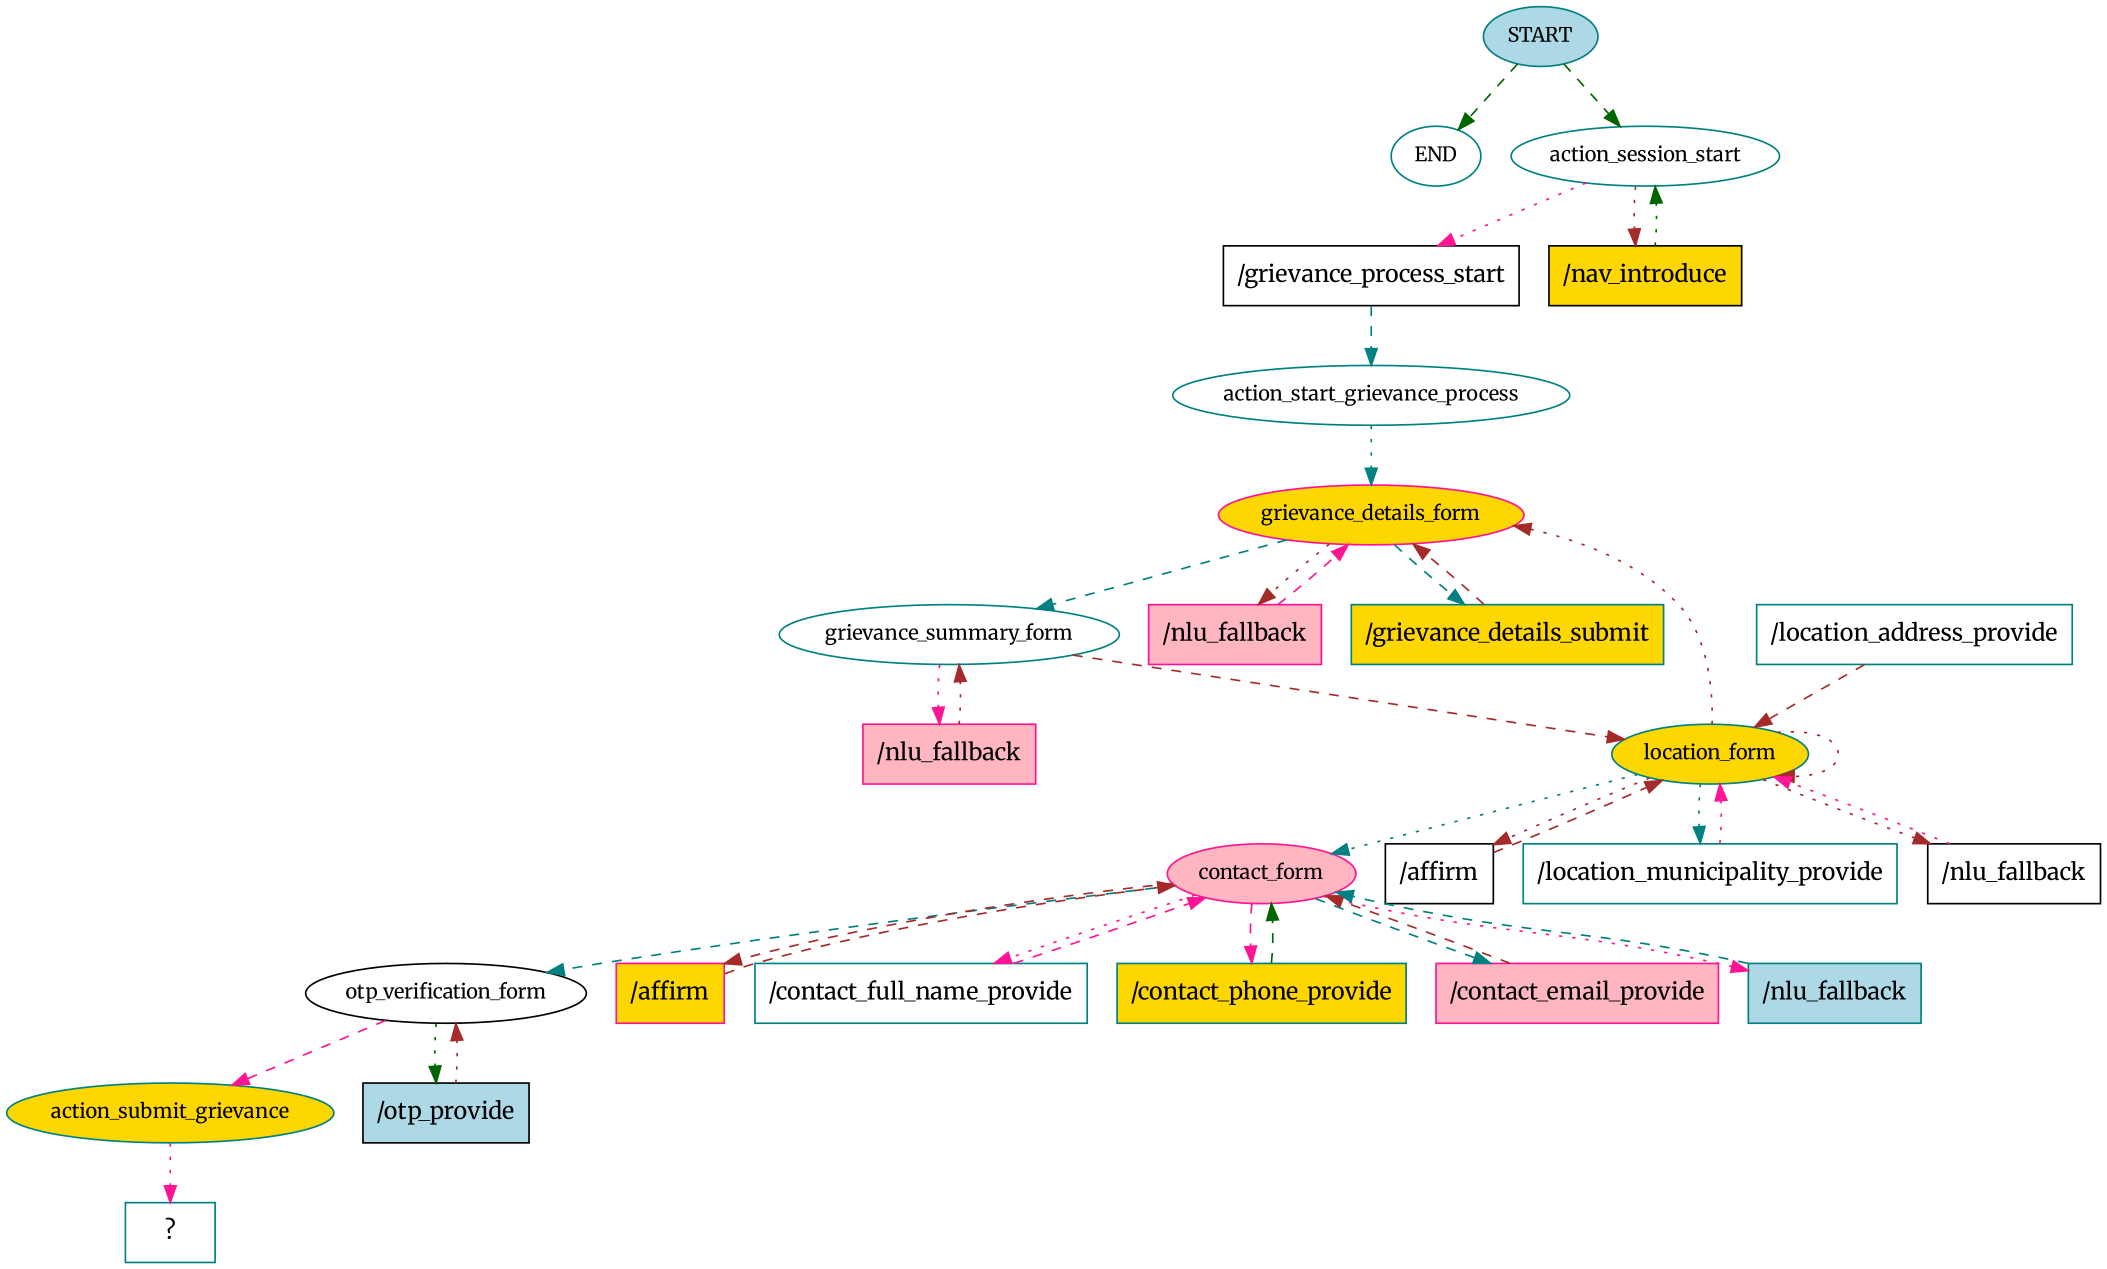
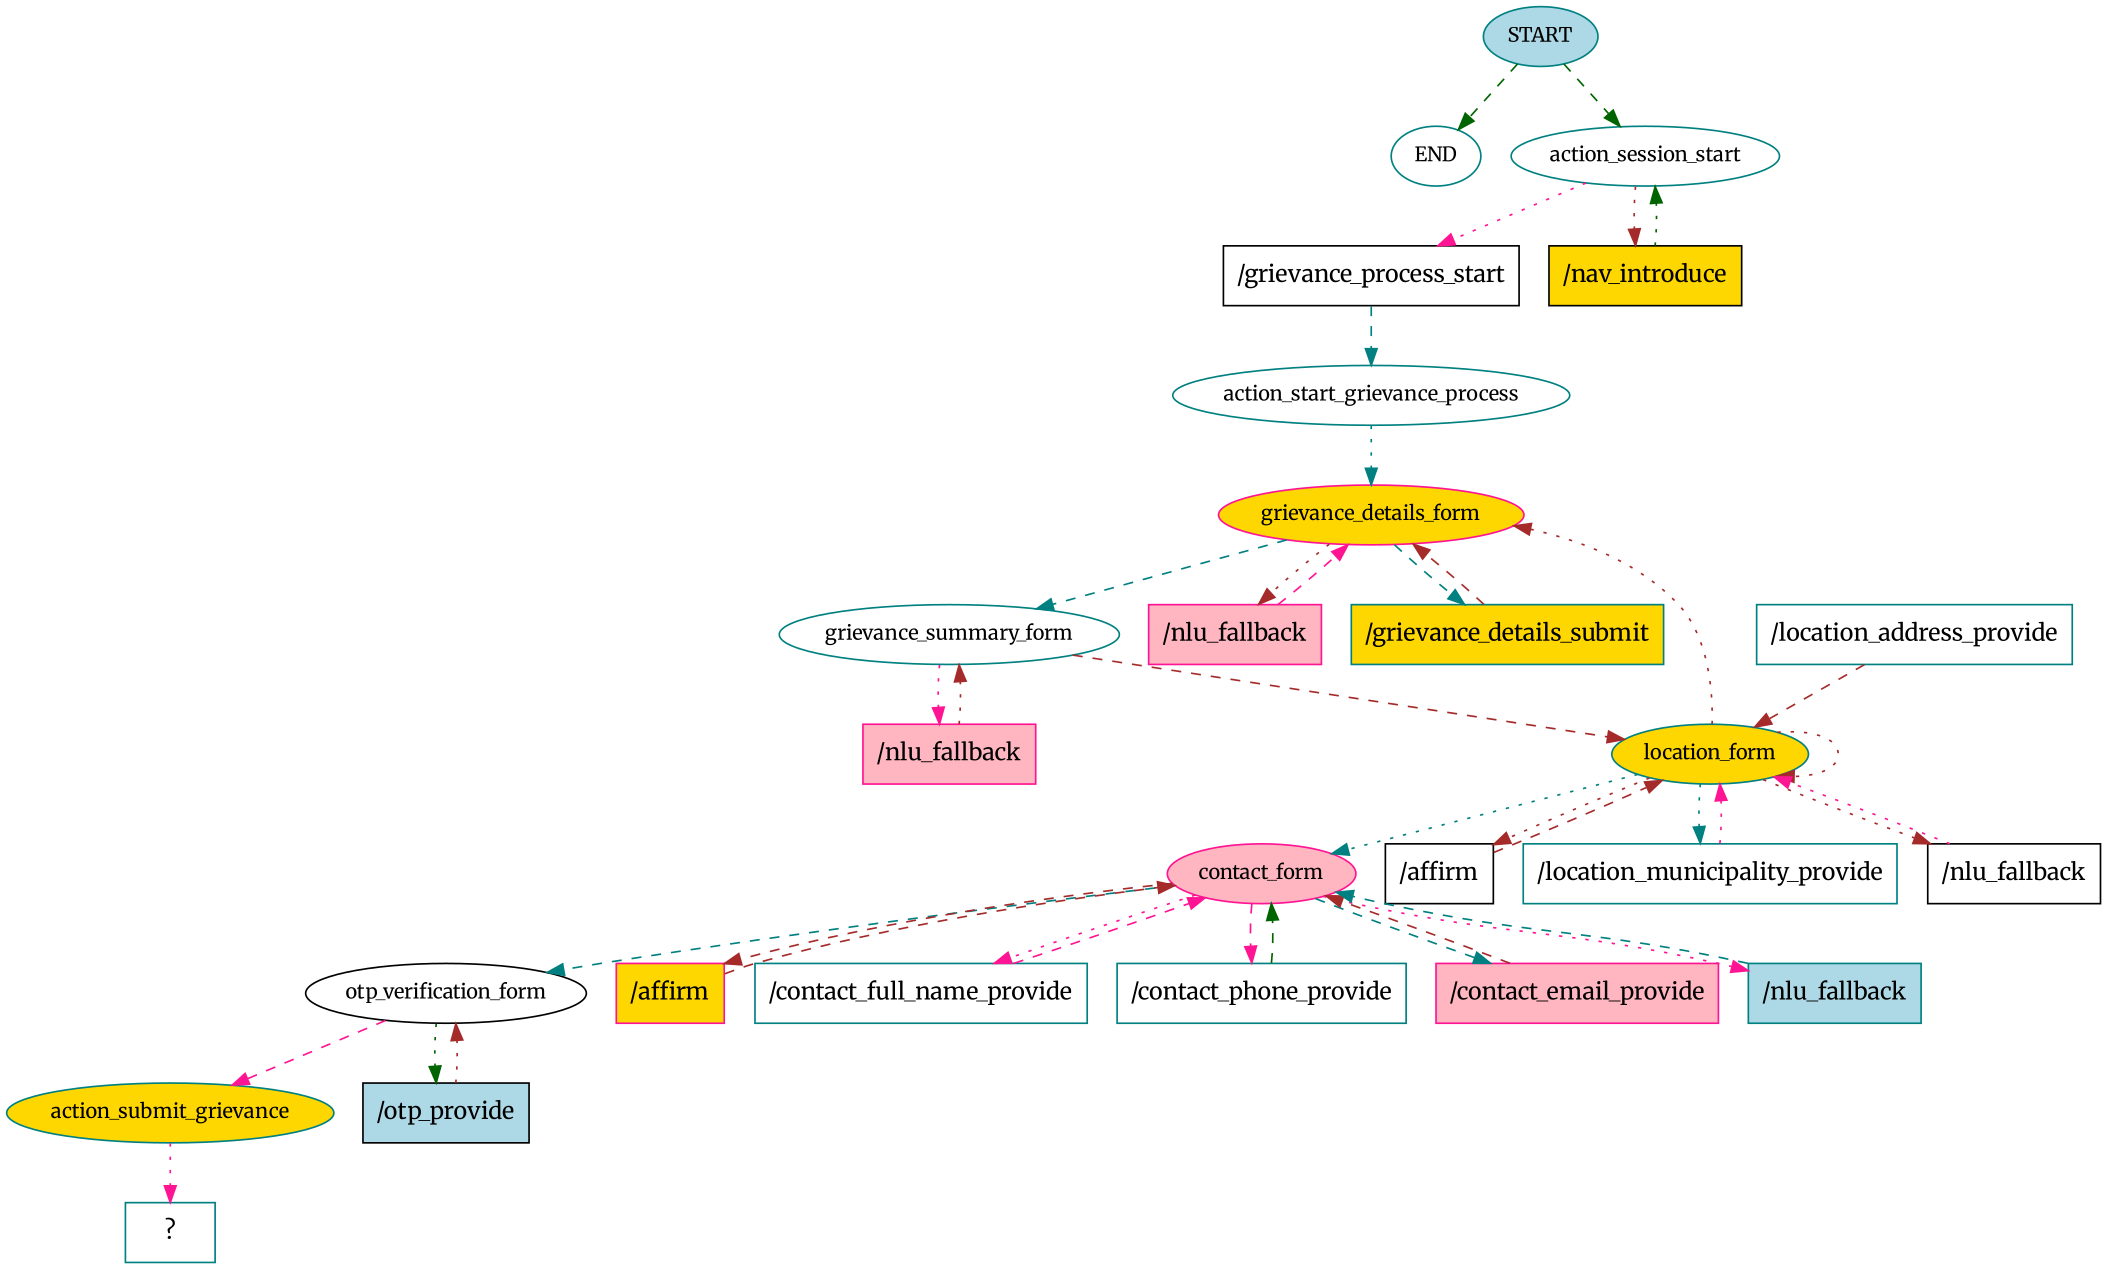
(1262, 993) -> (1262, 993)
